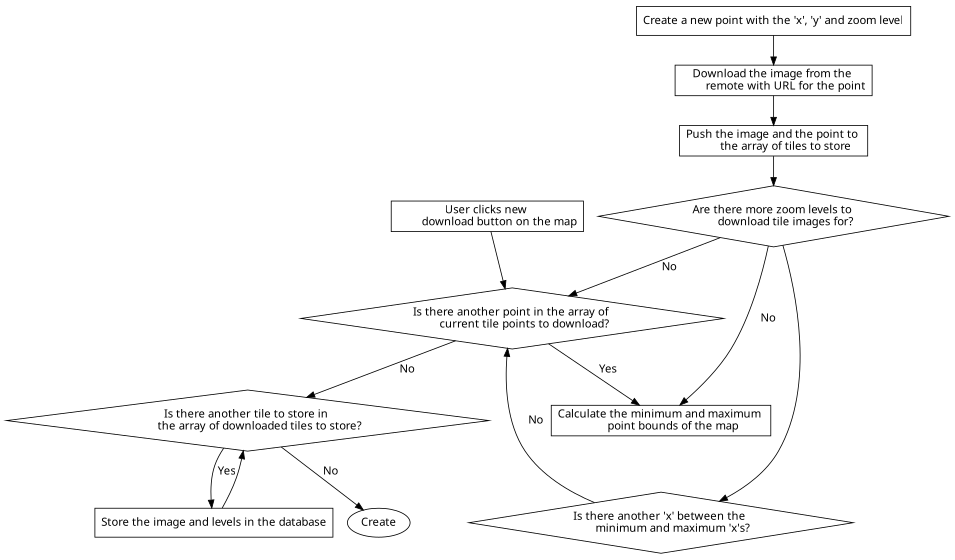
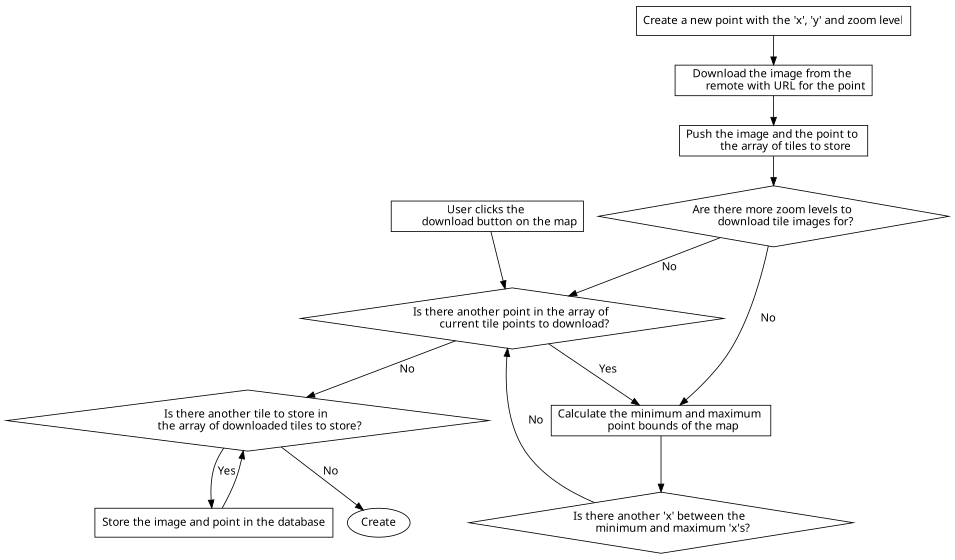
(487, 216) -> (487, 216)
(798, 384) -> (661, 460)
(214, 523) -> (214, 523)
